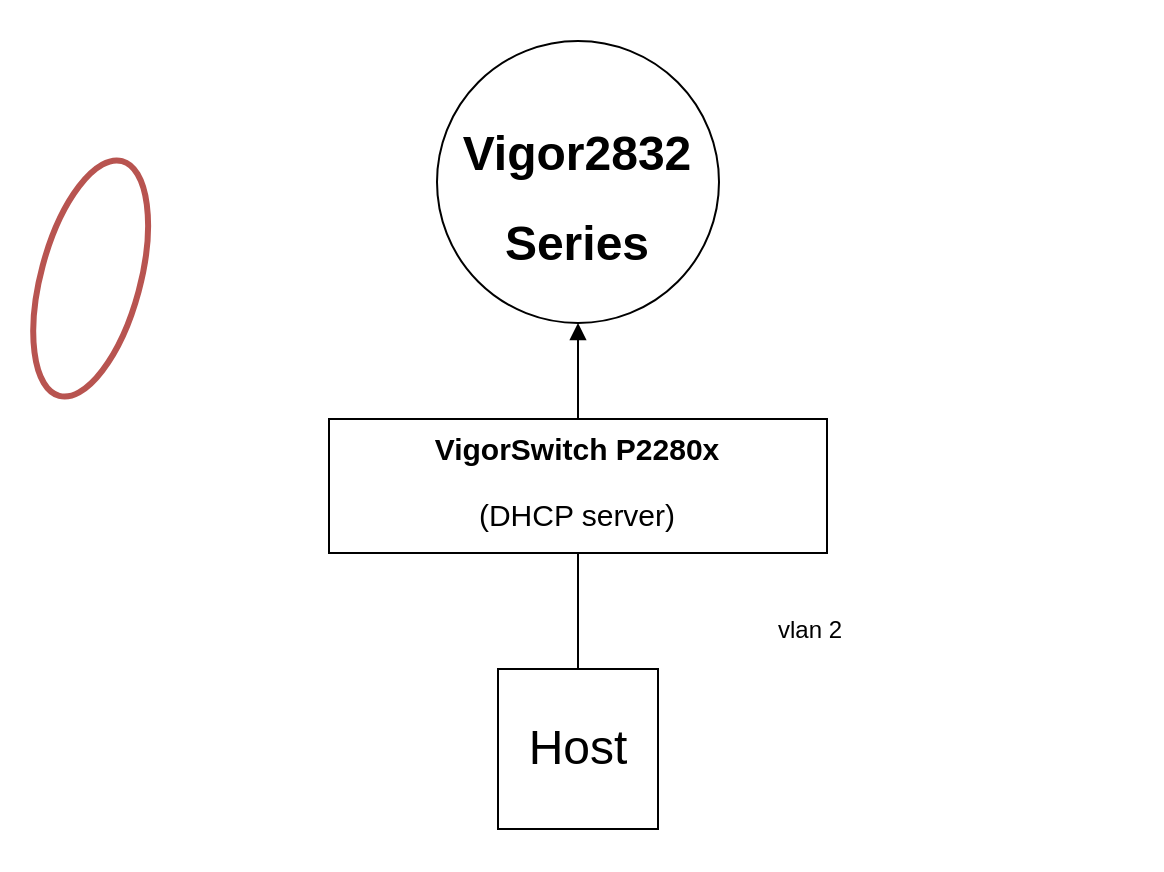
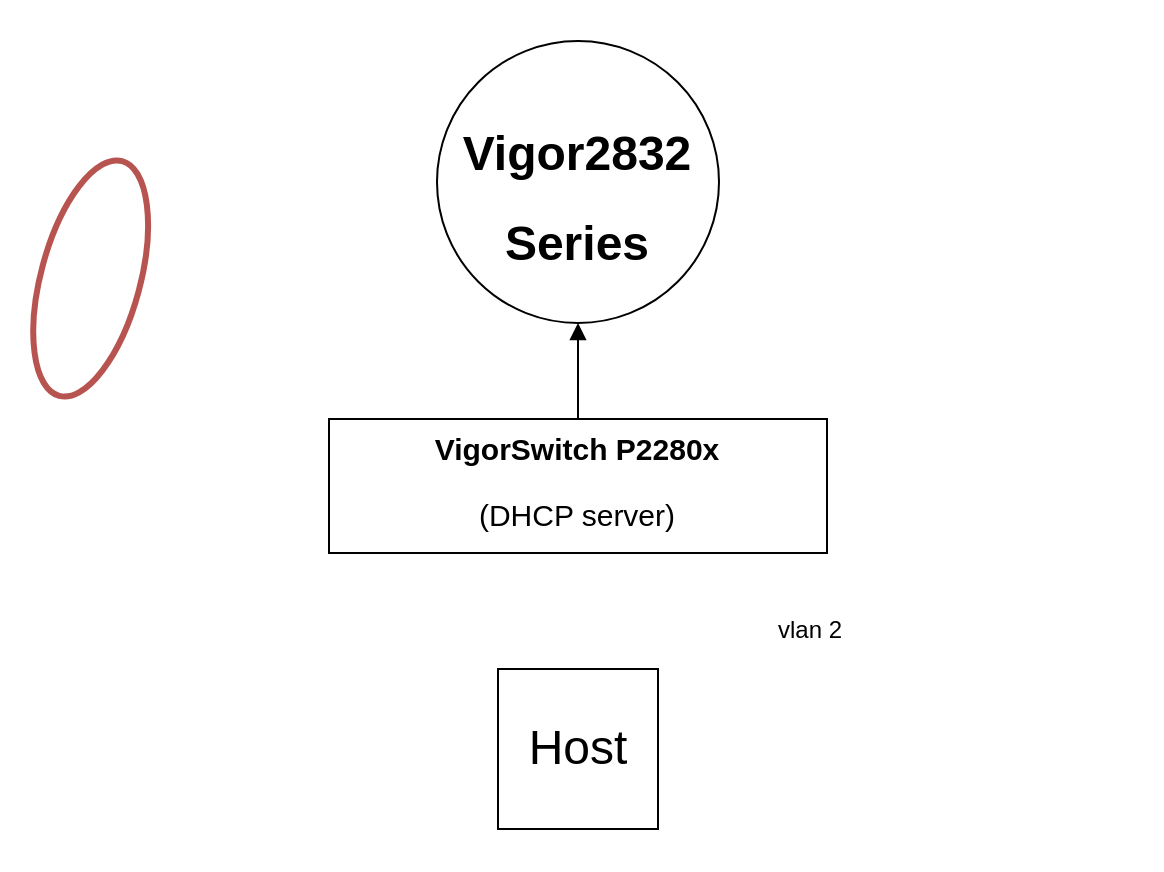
(578, 611) -> none
